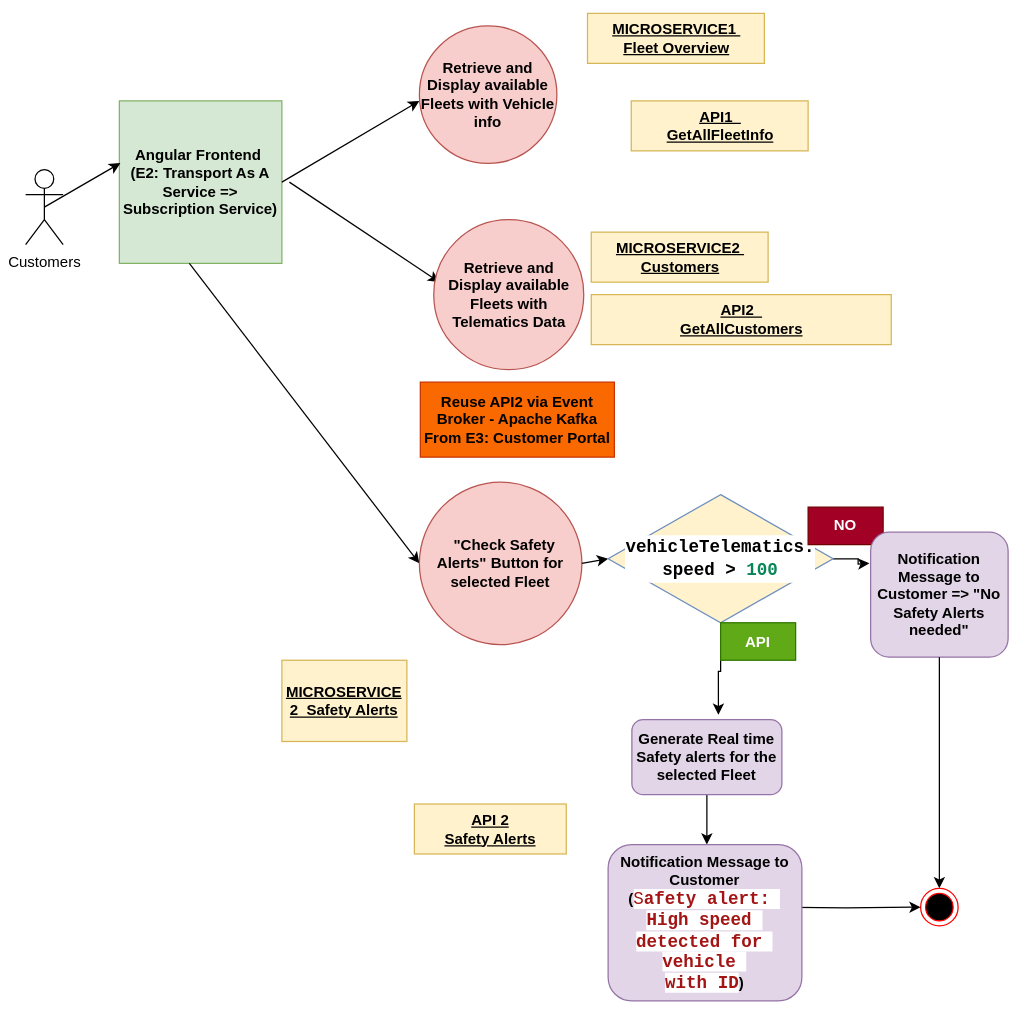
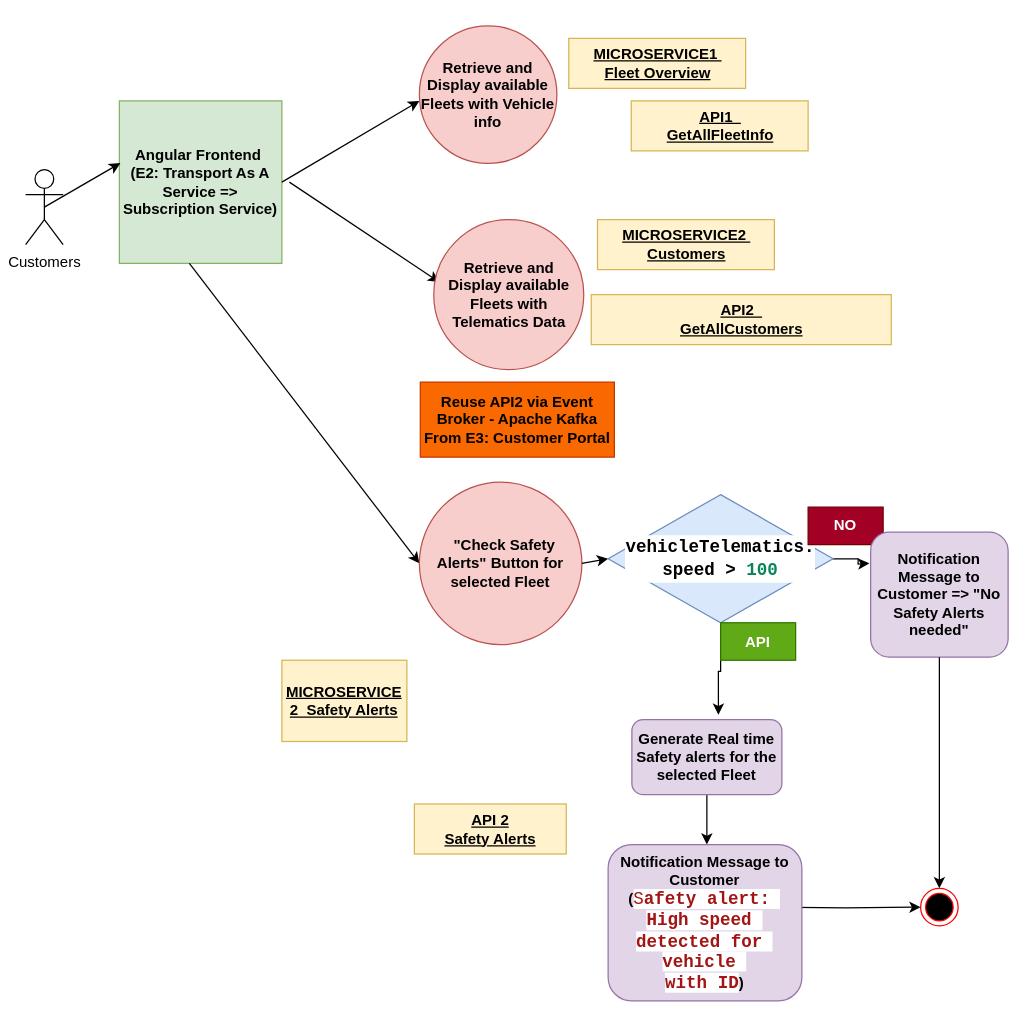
(676, 38) -> (657, 63)
(680, 257) -> (686, 244)
(721, 558) -> (721, 558)
